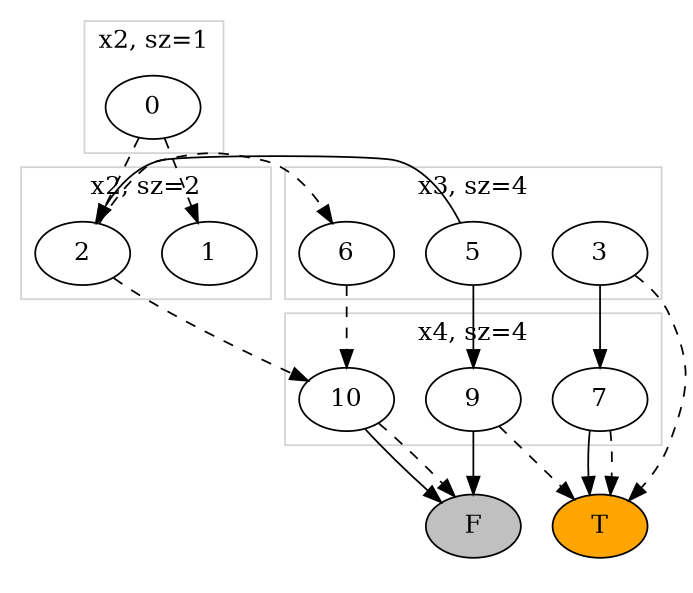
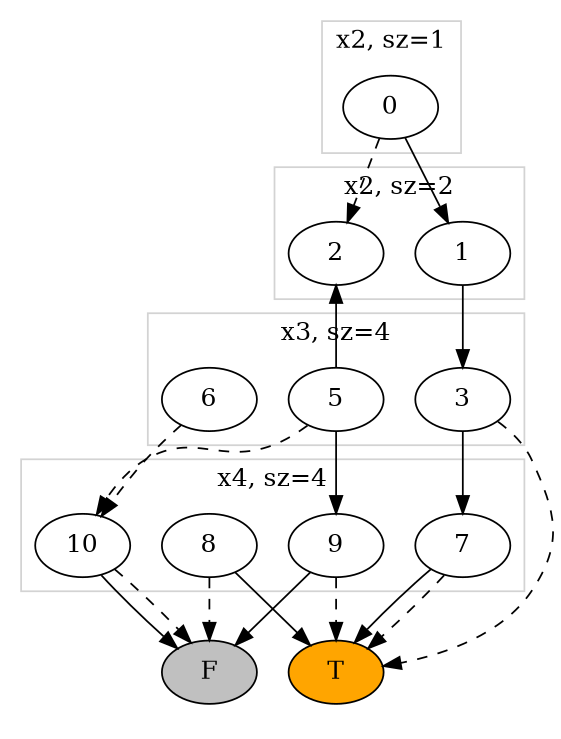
(206, 153) -> none
(181, 179) -> (426, 179)
none -> (463, 324)
(201, 329) -> (200, 448)
none -> (209, 546)
